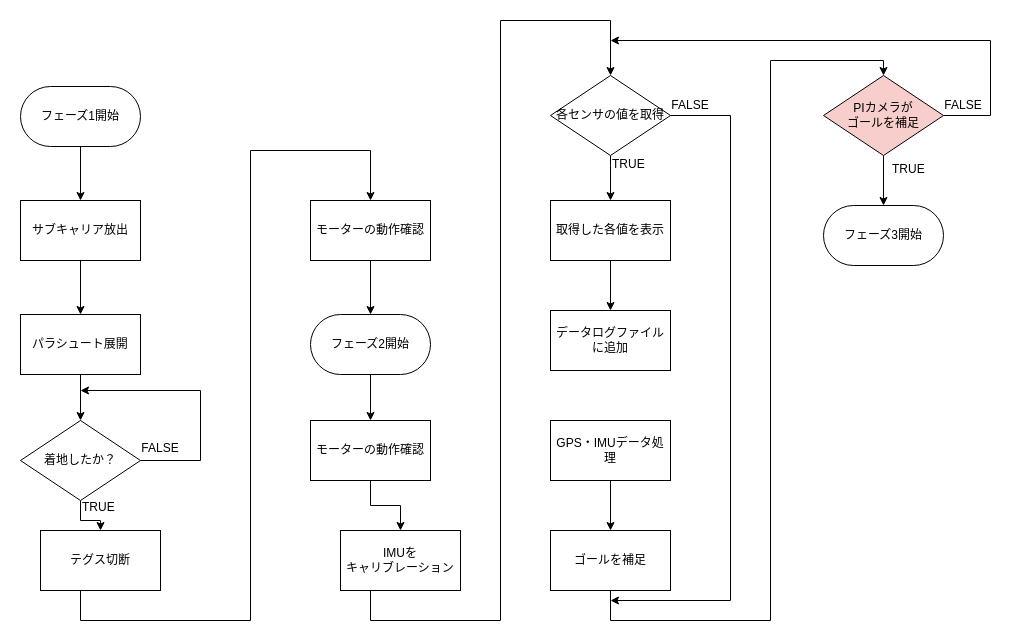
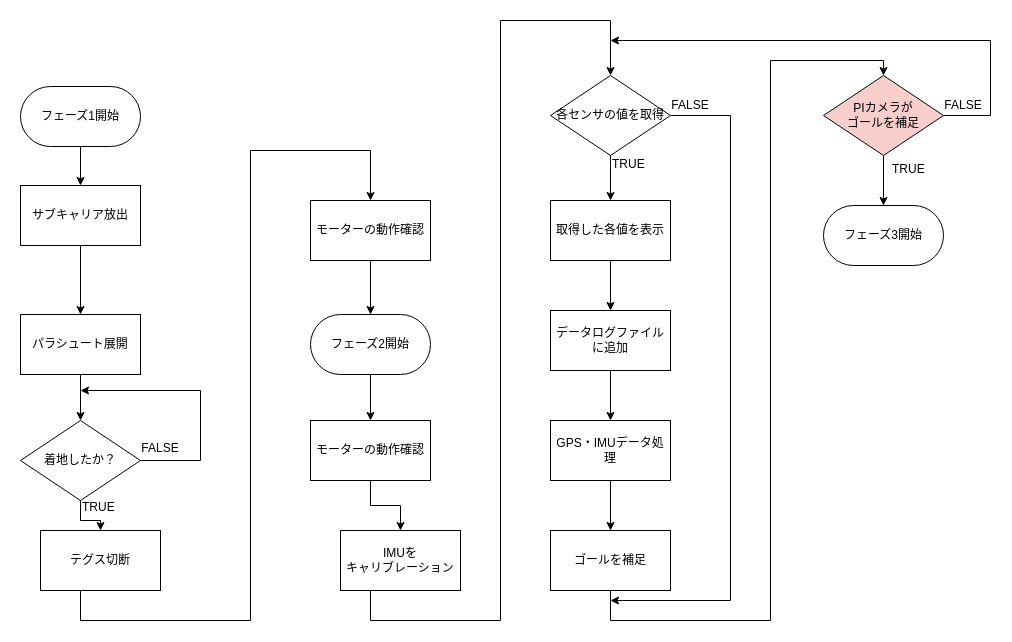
(81, 231) -> (81, 216)
none -> (611, 392)
